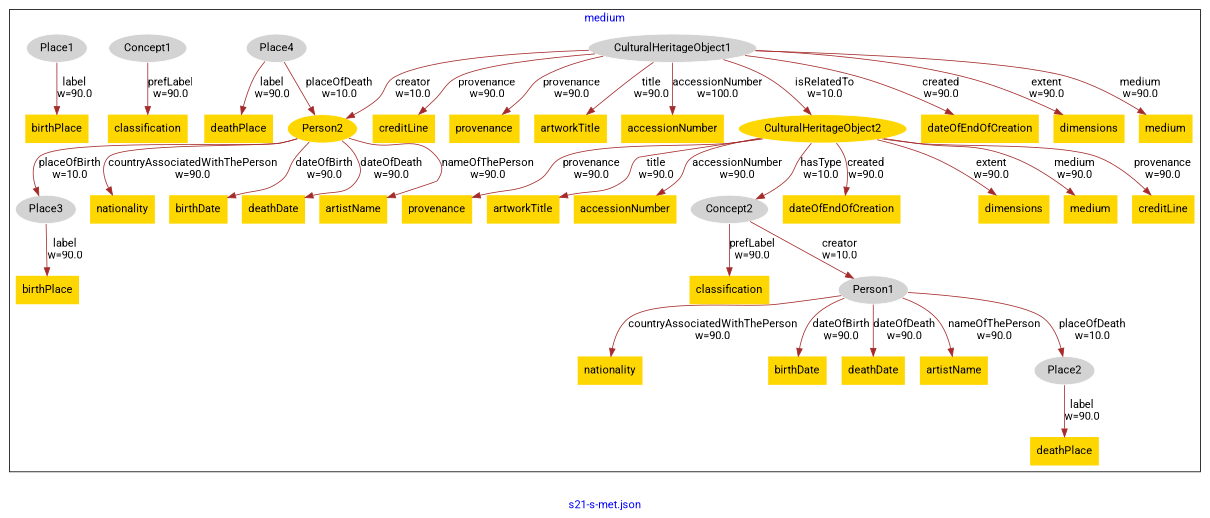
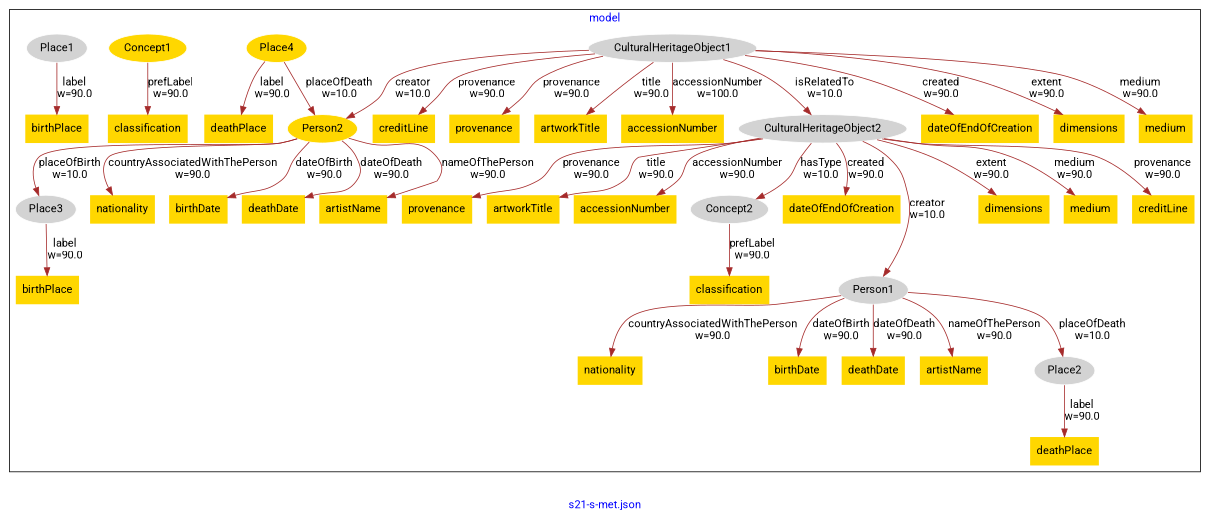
(605, 19) -> (605, 19)
(148, 48) -> (148, 48)
(277, 48) -> (277, 48)
(823, 129) -> (823, 129)
(798, 248) -> (908, 198)
